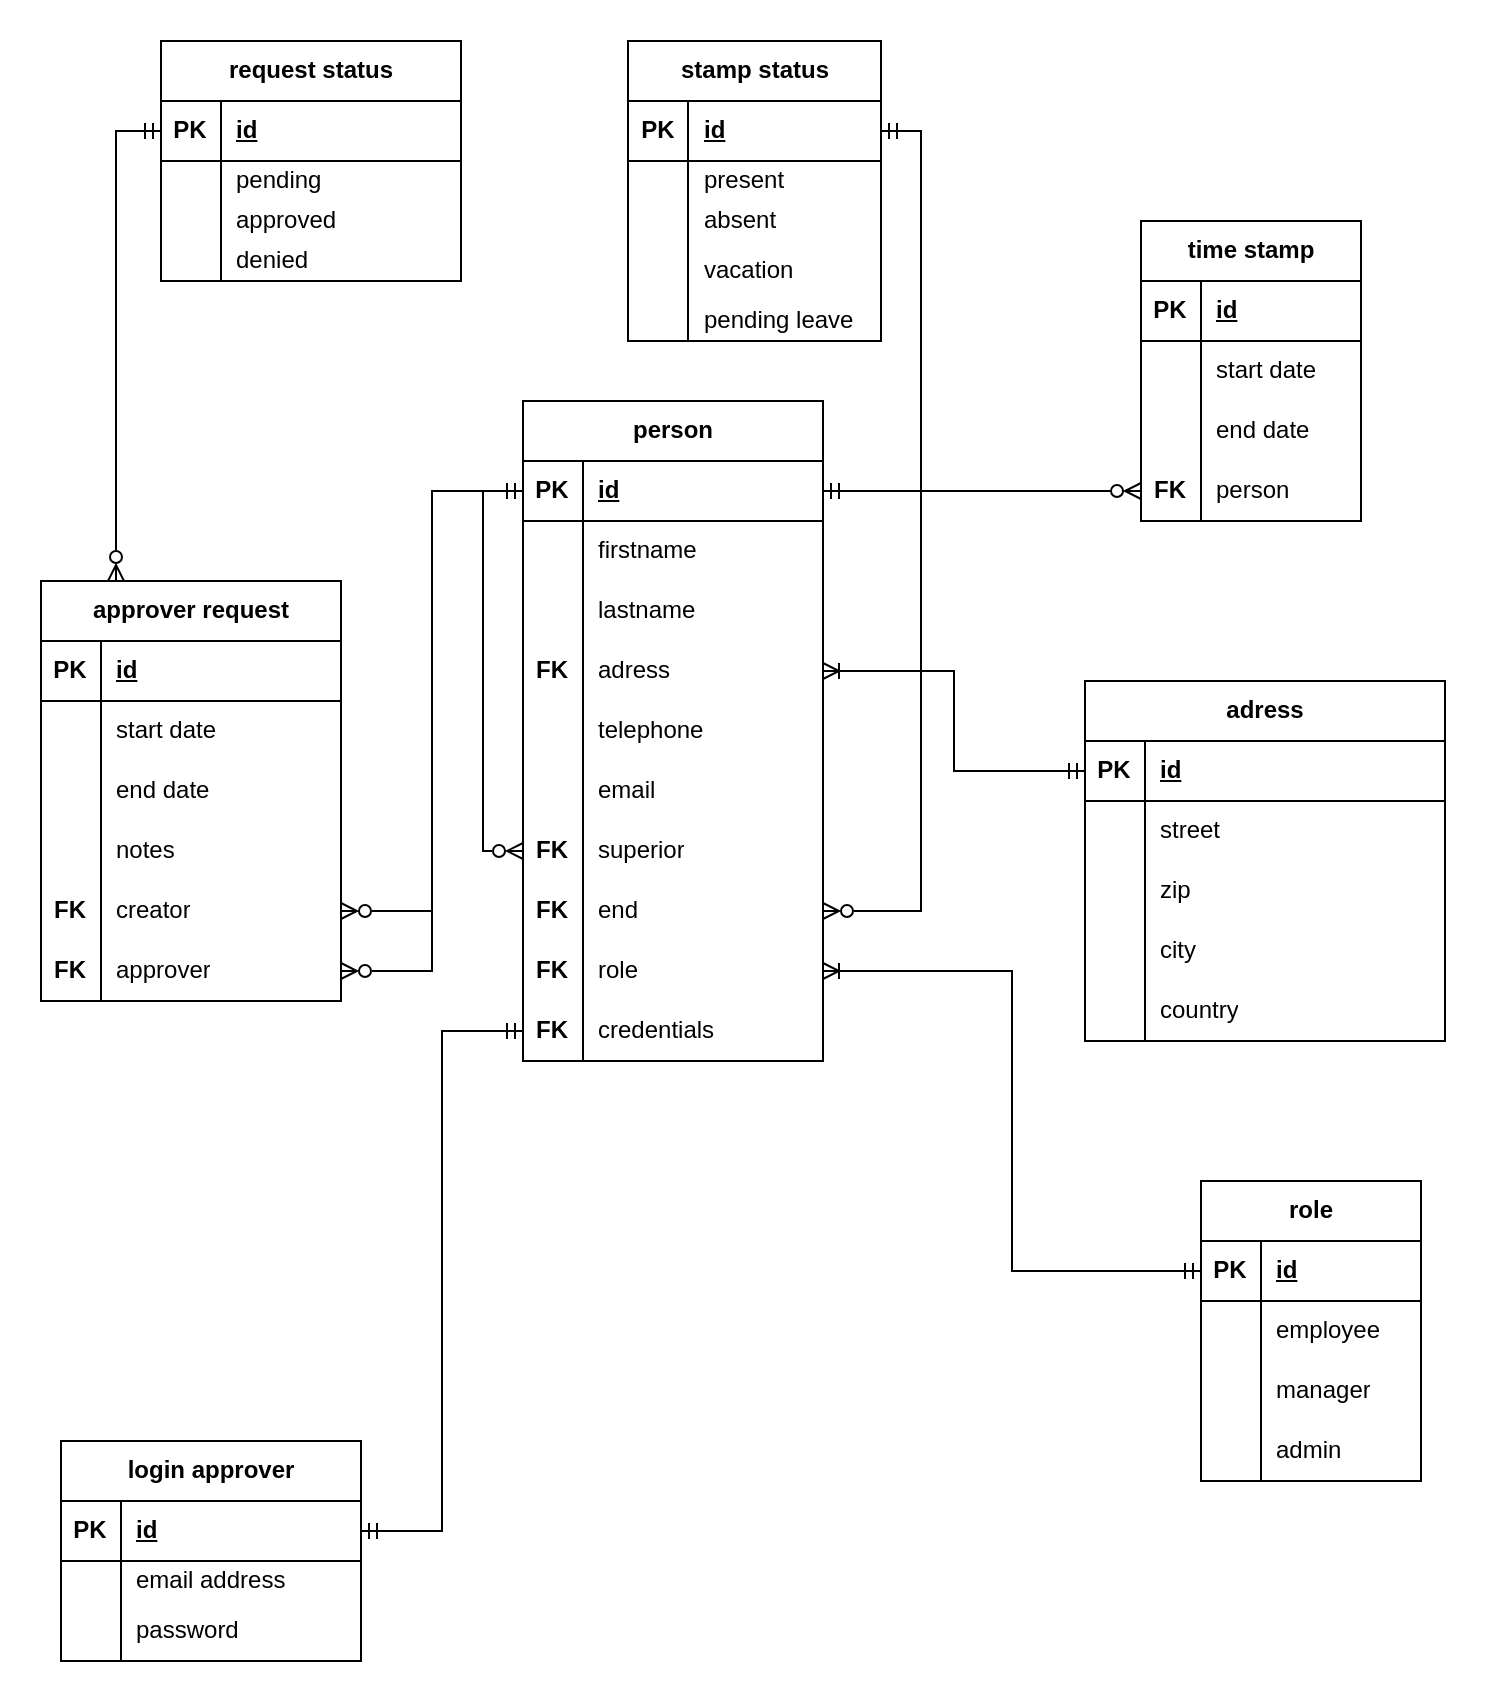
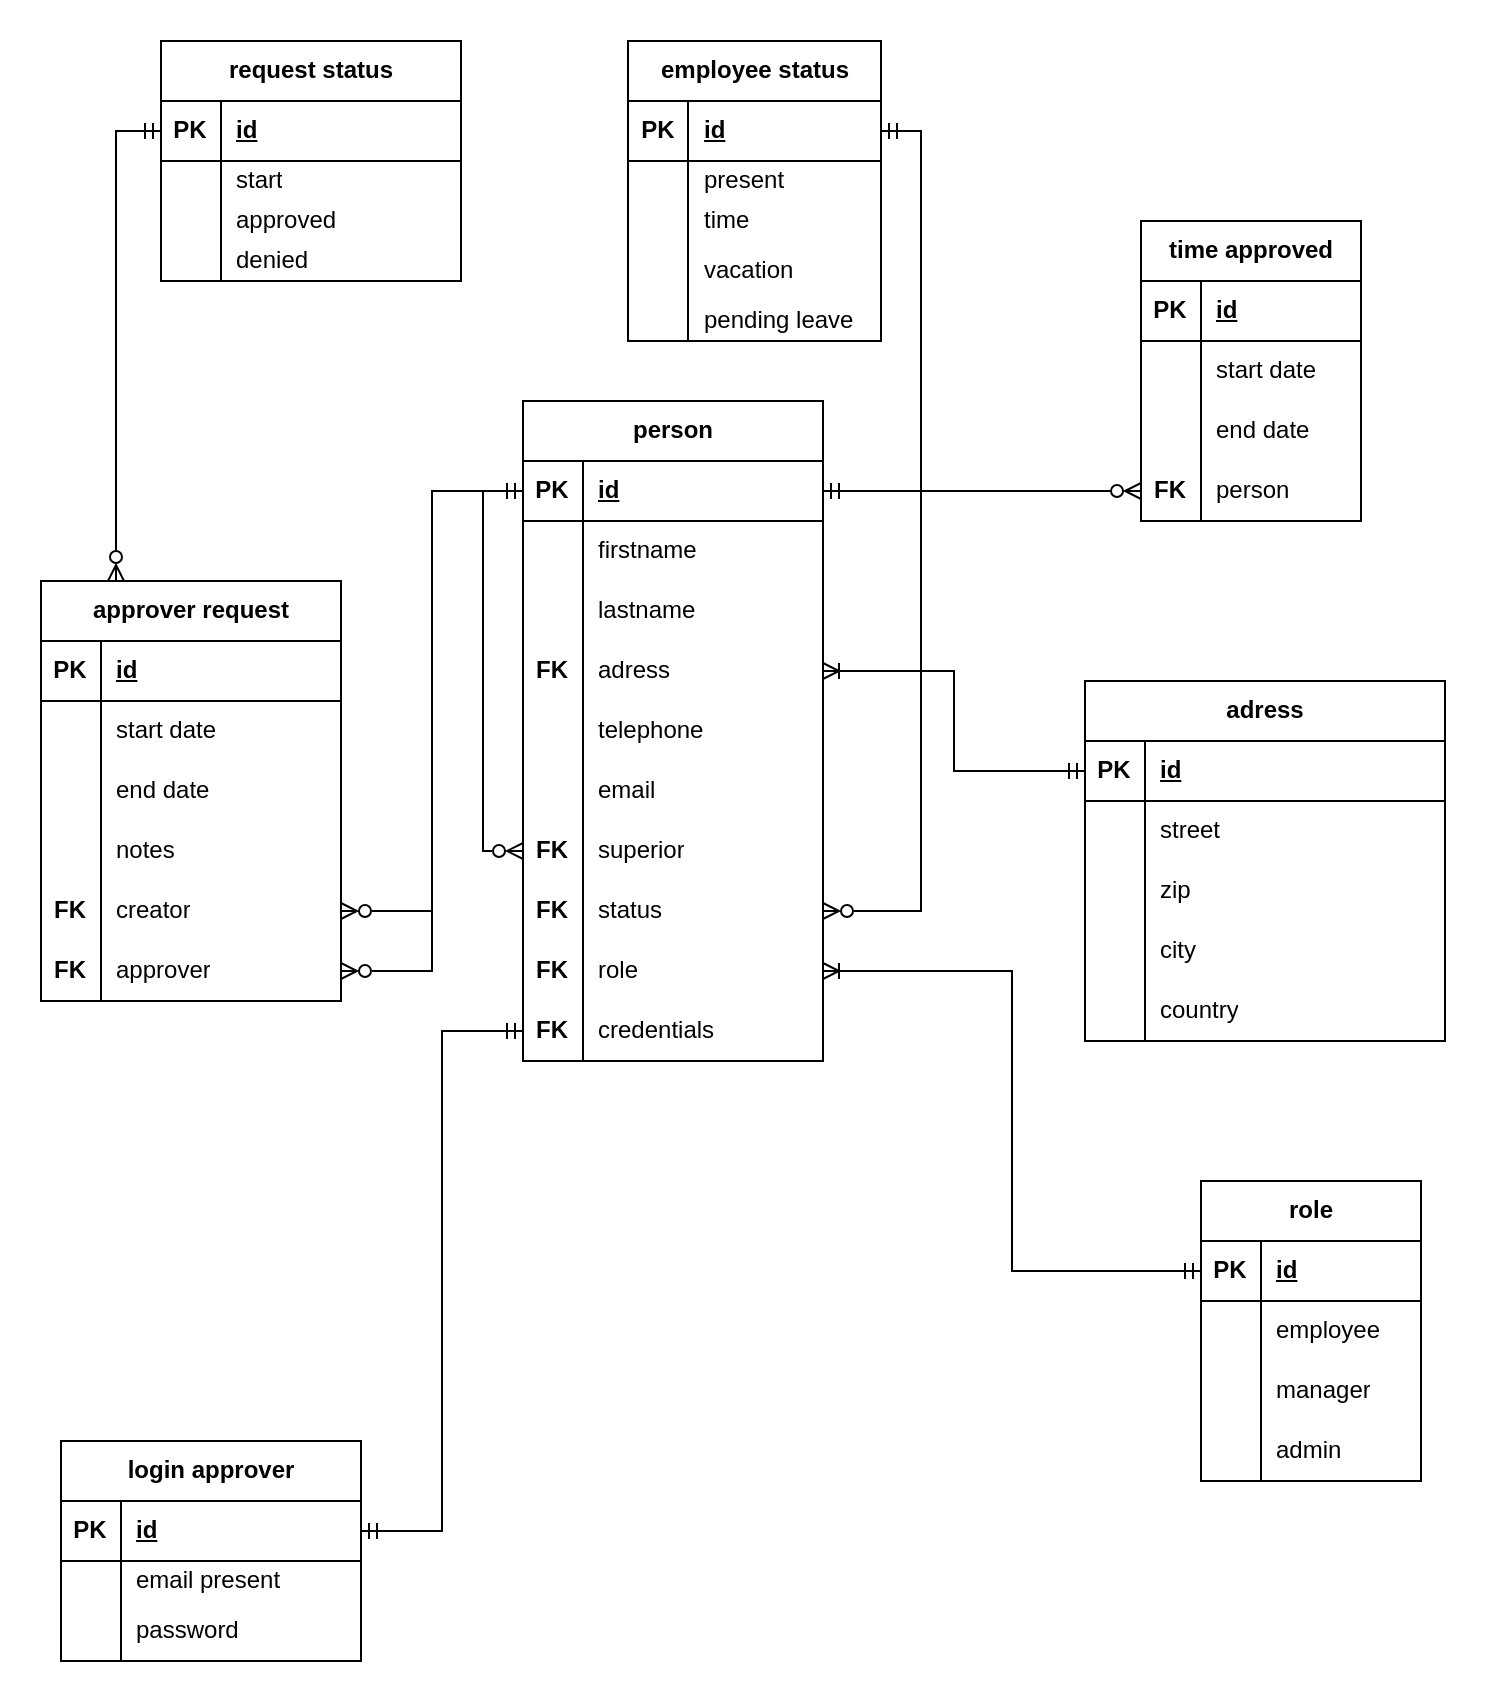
(756, 71) -> (756, 71)
(281, 181) -> (271, 181)
(745, 221) -> (729, 221)
(1252, 251) -> (1252, 251)
(619, 911) -> (639, 911)
(215, 1581) -> (215, 1581)
